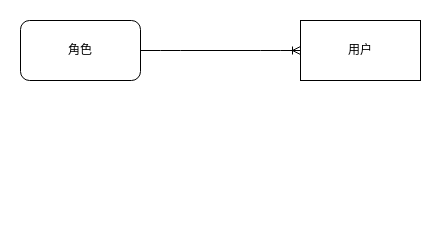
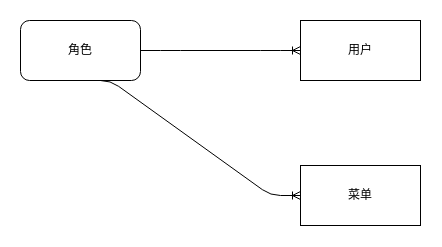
none -> (199, 144)
none -> (361, 196)
